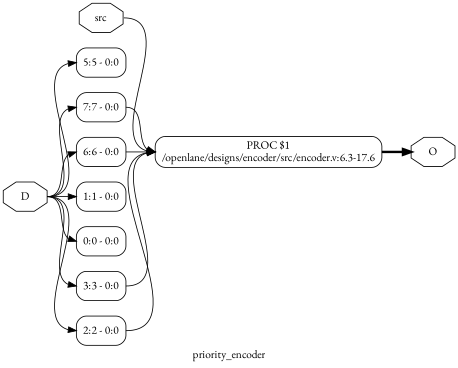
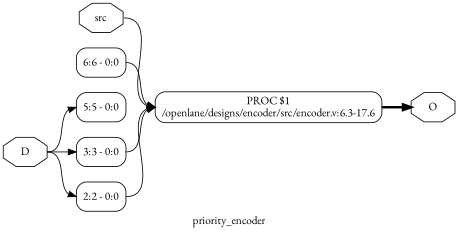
(101, 107) -> none
(61, 179) -> none
(101, 197) -> none
(101, 241) -> none
